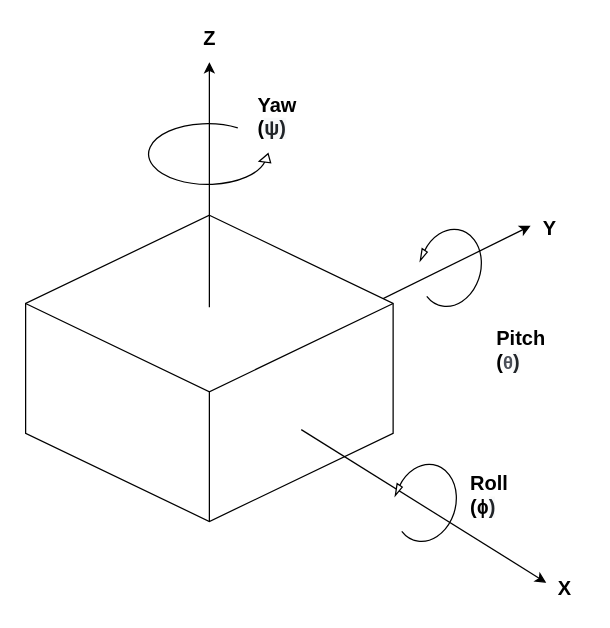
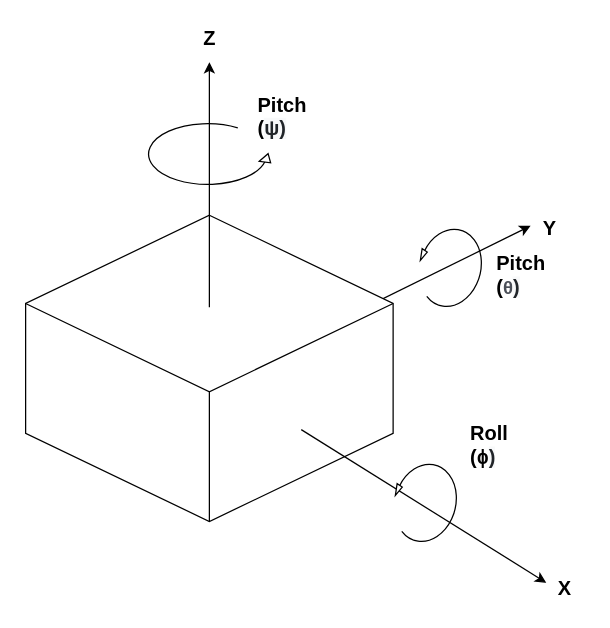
(275, 117) -> (282, 129)
(520, 350) -> (520, 275)
(493, 492) -> (493, 442)
